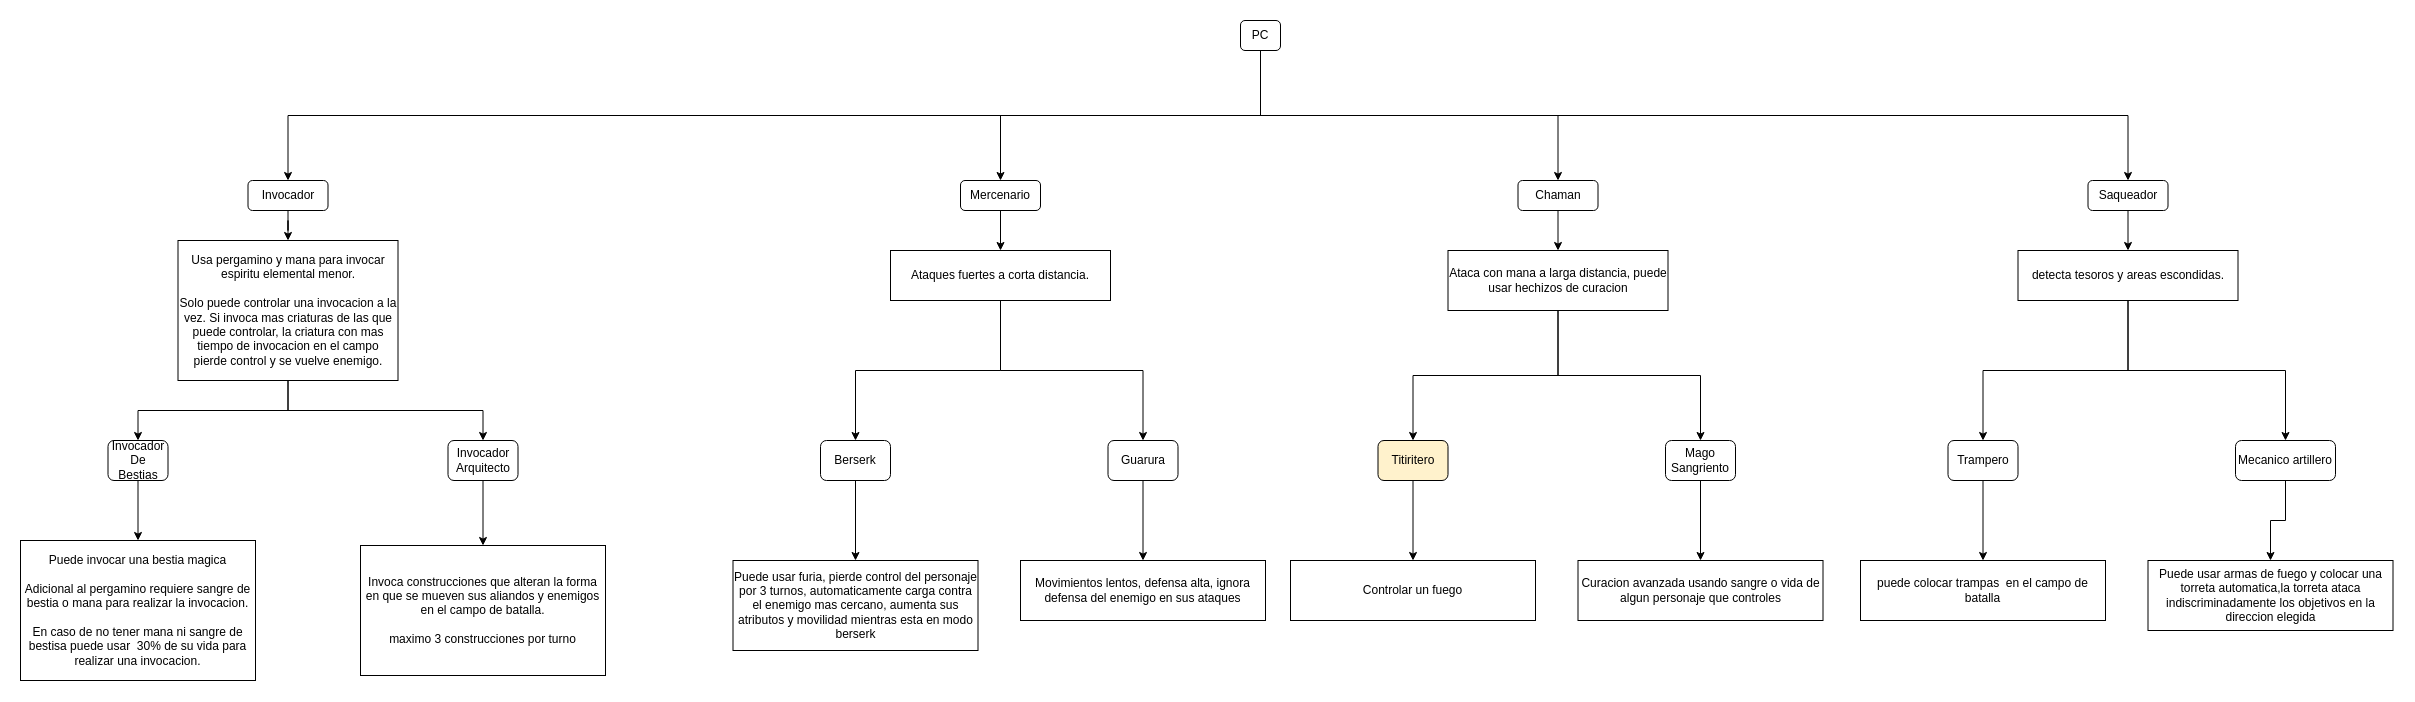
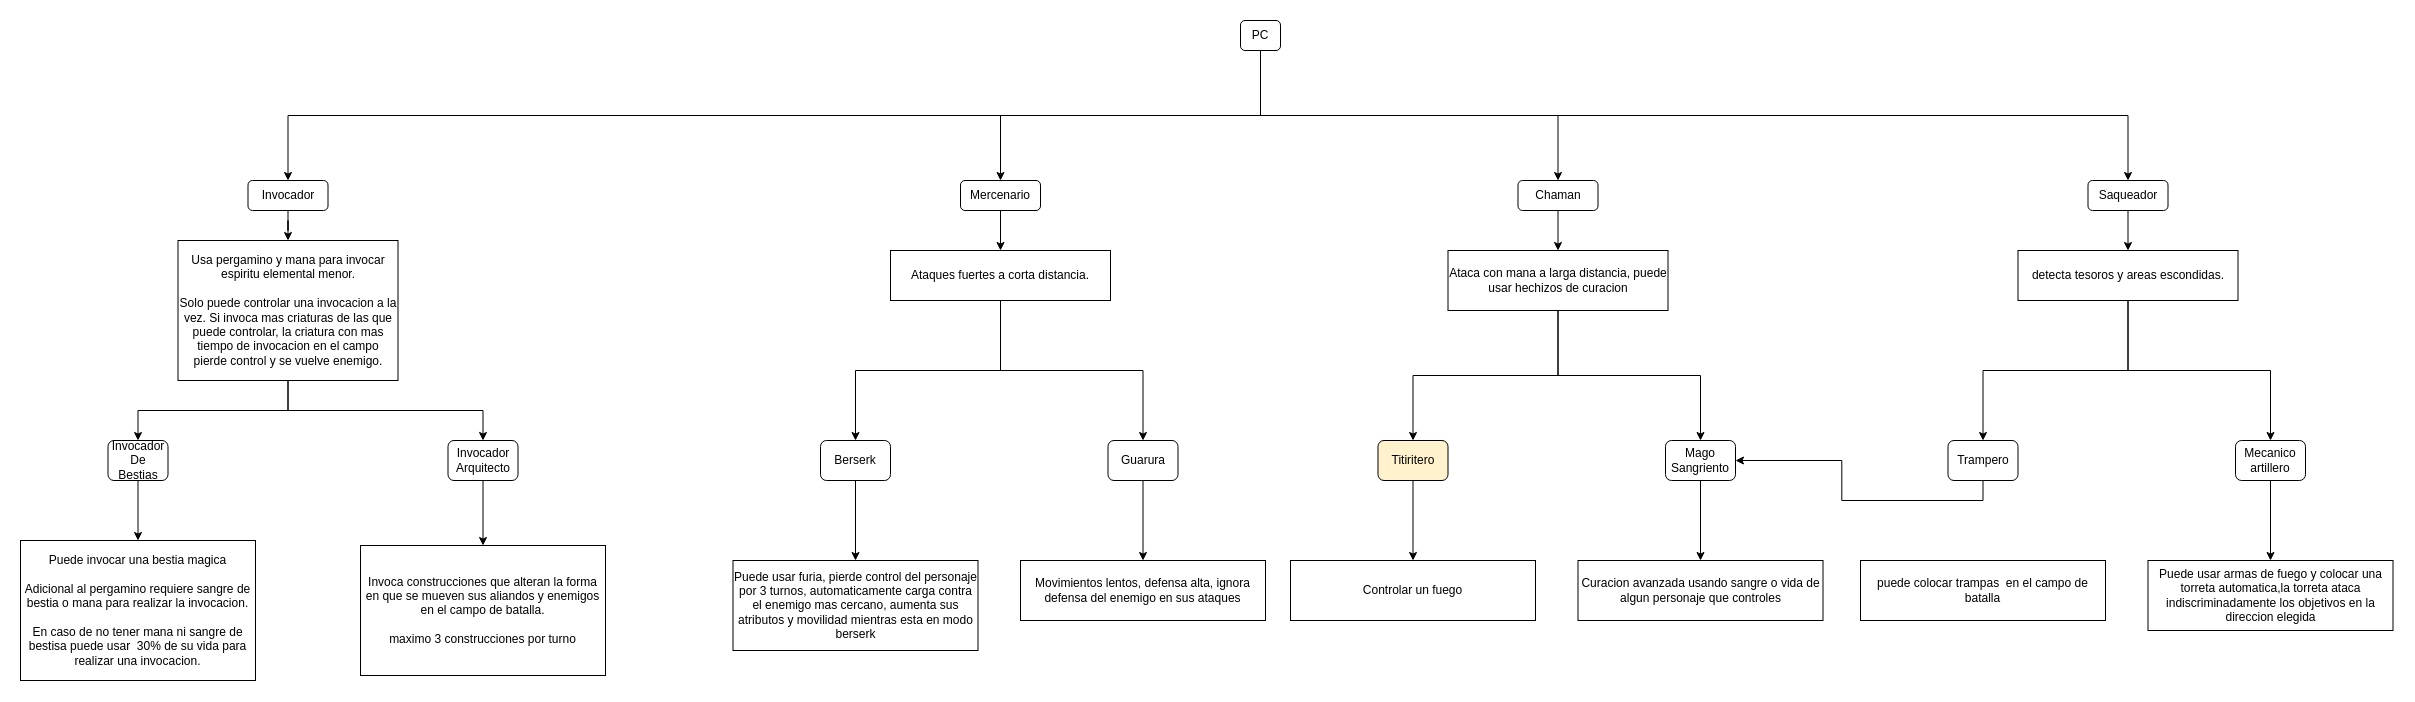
(2286, 461) -> (2271, 461)
(1983, 526) -> (1845, 501)
